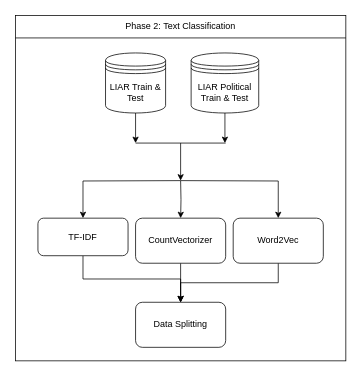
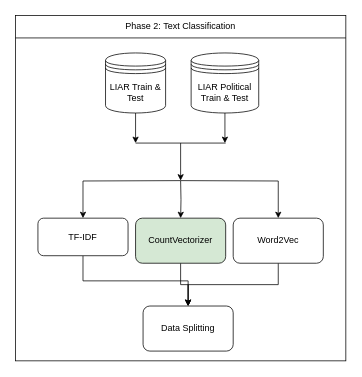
(180, 240) -> (180, 240)
(180, 324) -> (188, 328)
